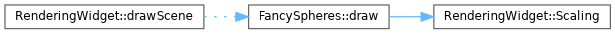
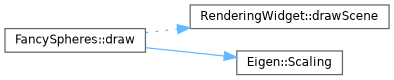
(220, 17) -> (162, 31)
(522, 17) -> (290, 63)
